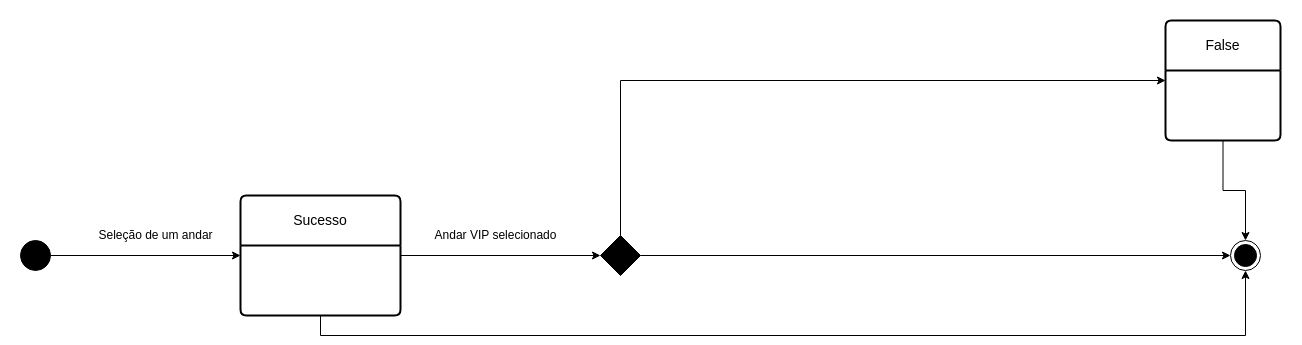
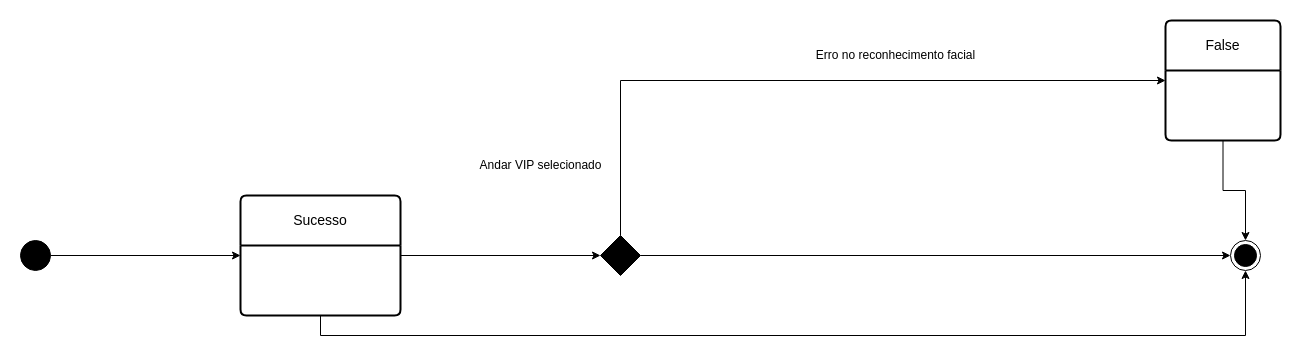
none -> (896, 56)
(156, 236) -> none
(496, 236) -> (541, 166)
